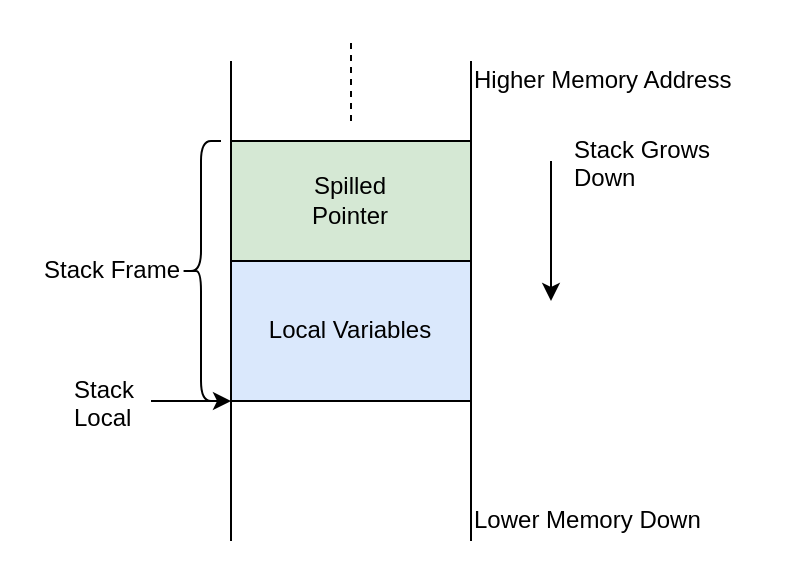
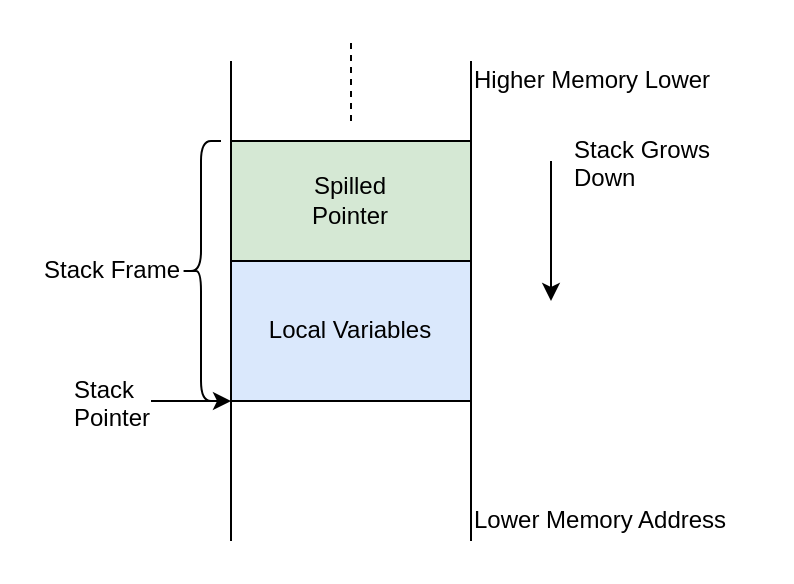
(607, 81) -> (593, 81)
(109, 406) -> (119, 406)
(583, 521) -> (603, 521)
